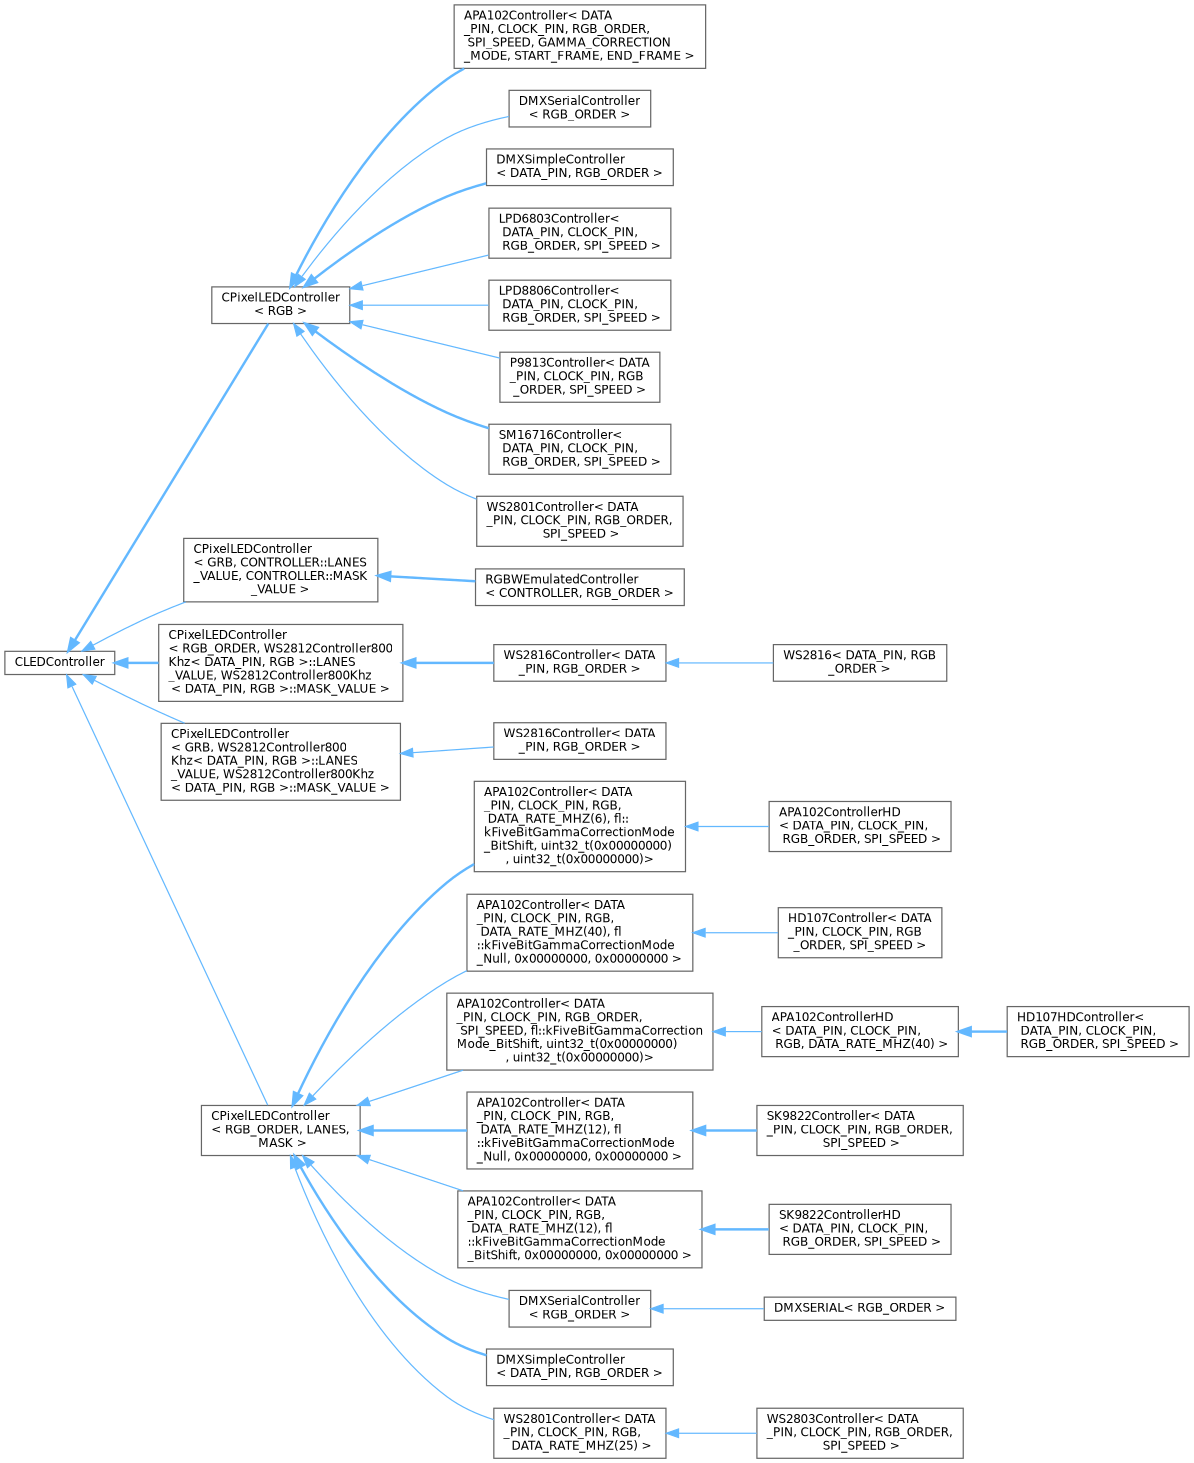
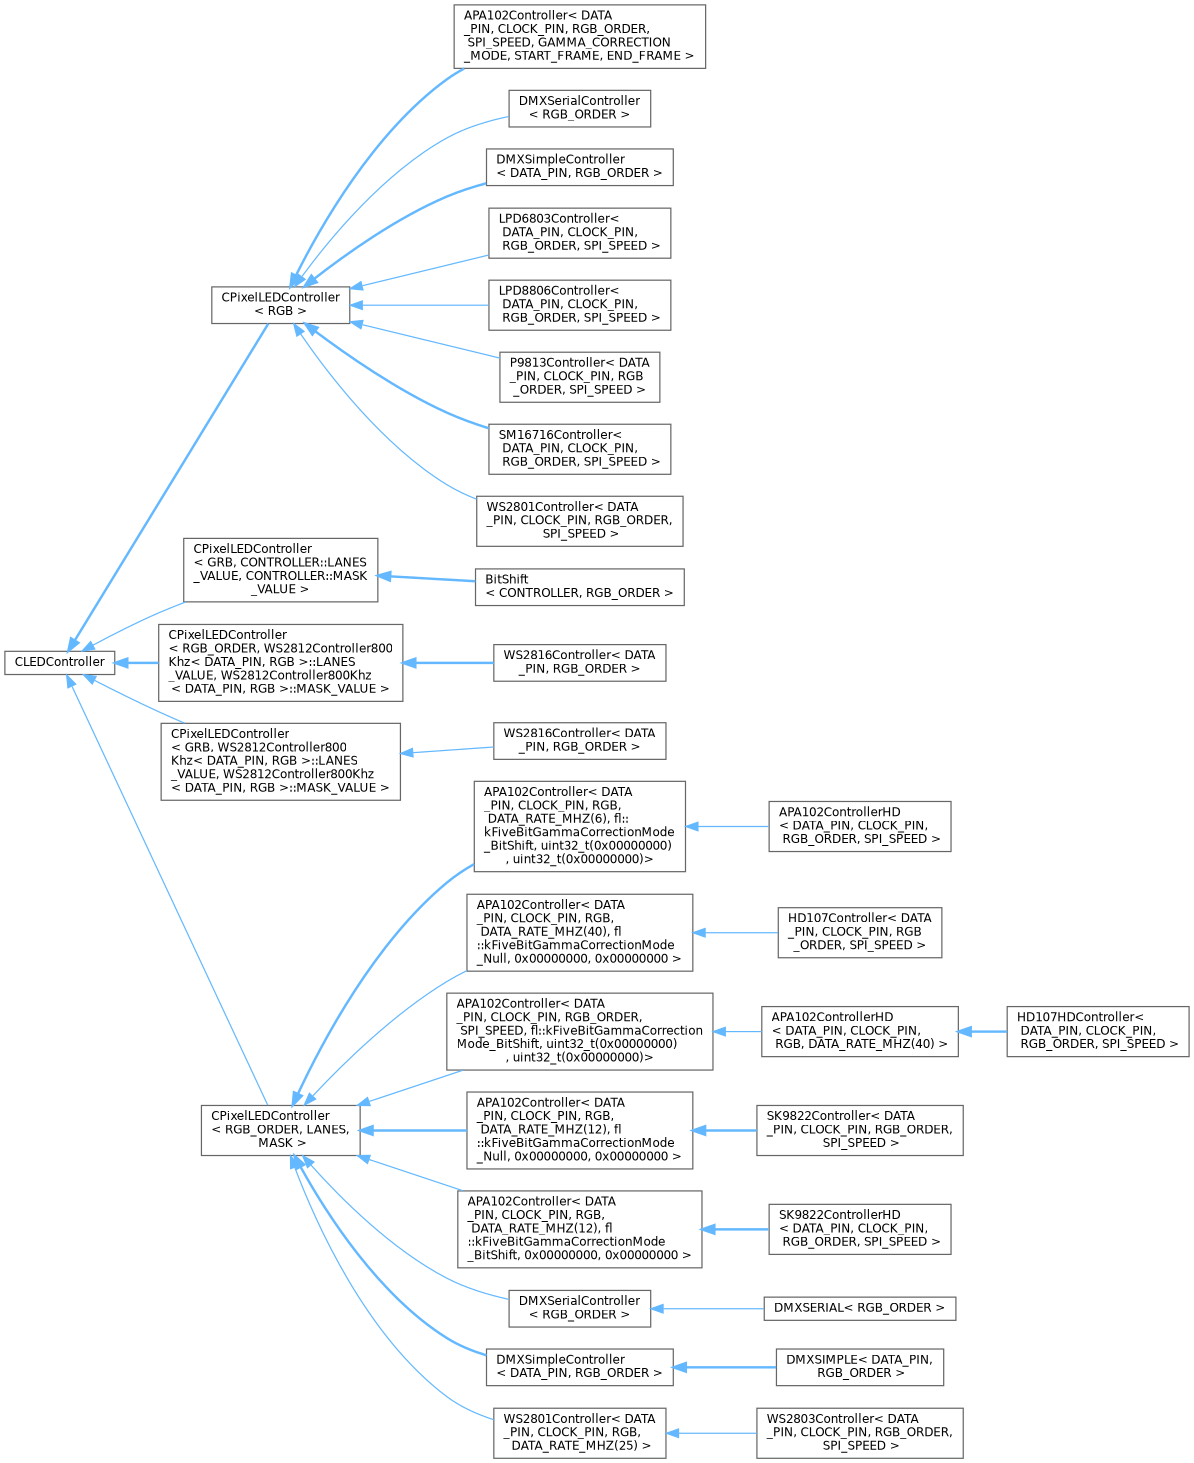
(580, 587) -> (580, 587)
(860, 663) -> none
none -> (860, 1367)
